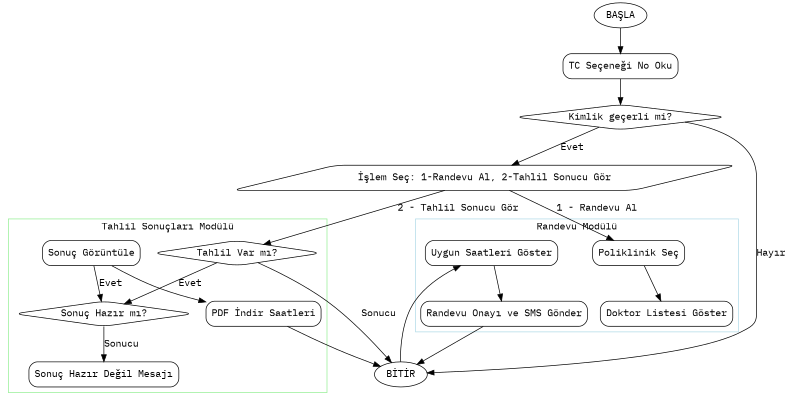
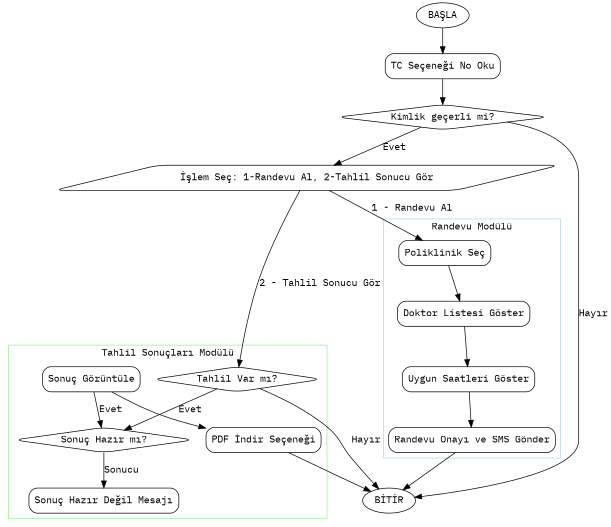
(410, 309) -> (466, 343)
(264, 314) -> (264, 440)
(379, 314) -> (366, 440)
